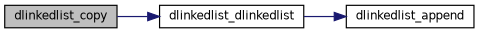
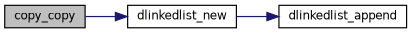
(61, 17) -> (45, 17)
(232, 17) -> (182, 17)
